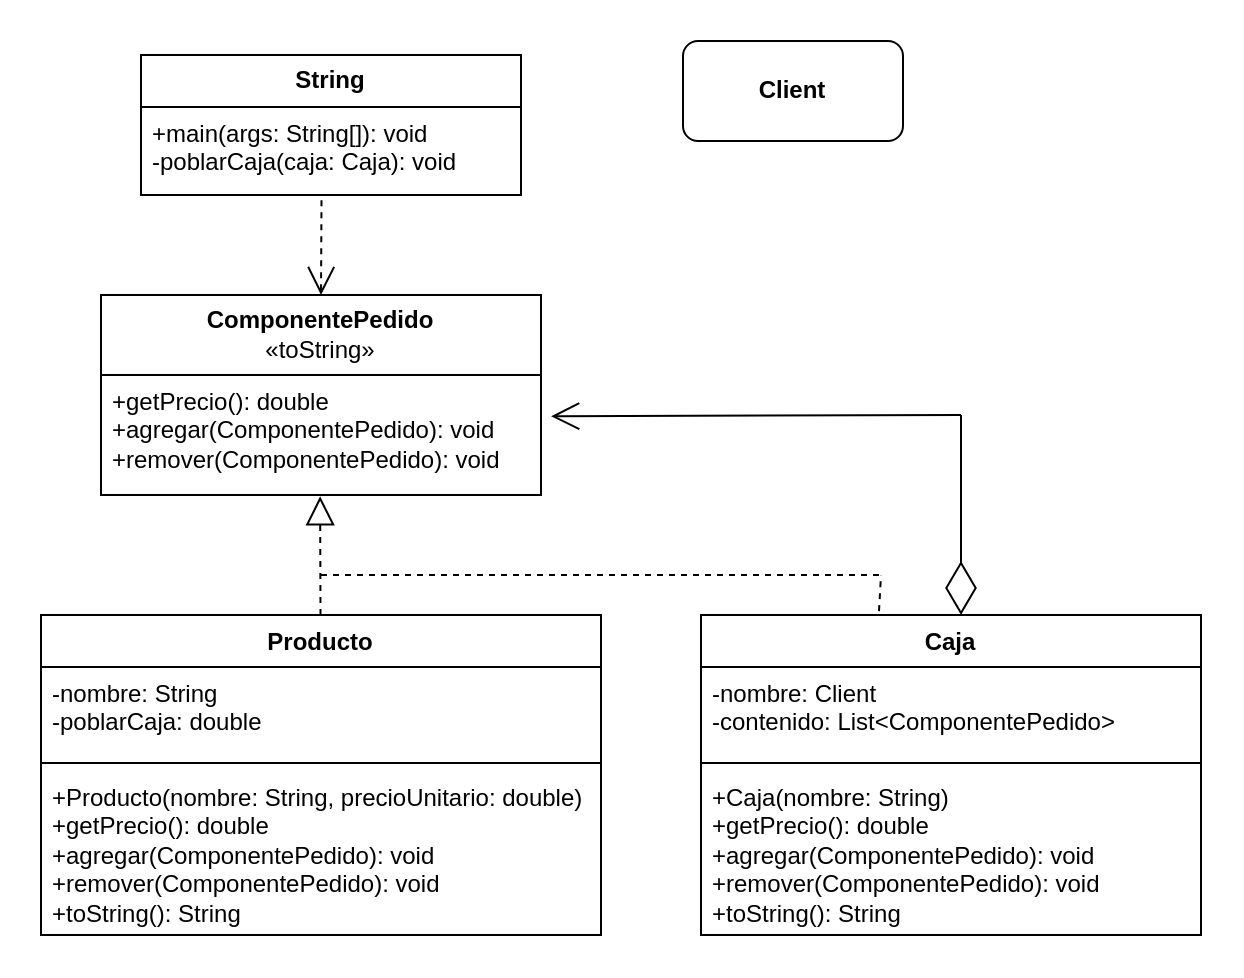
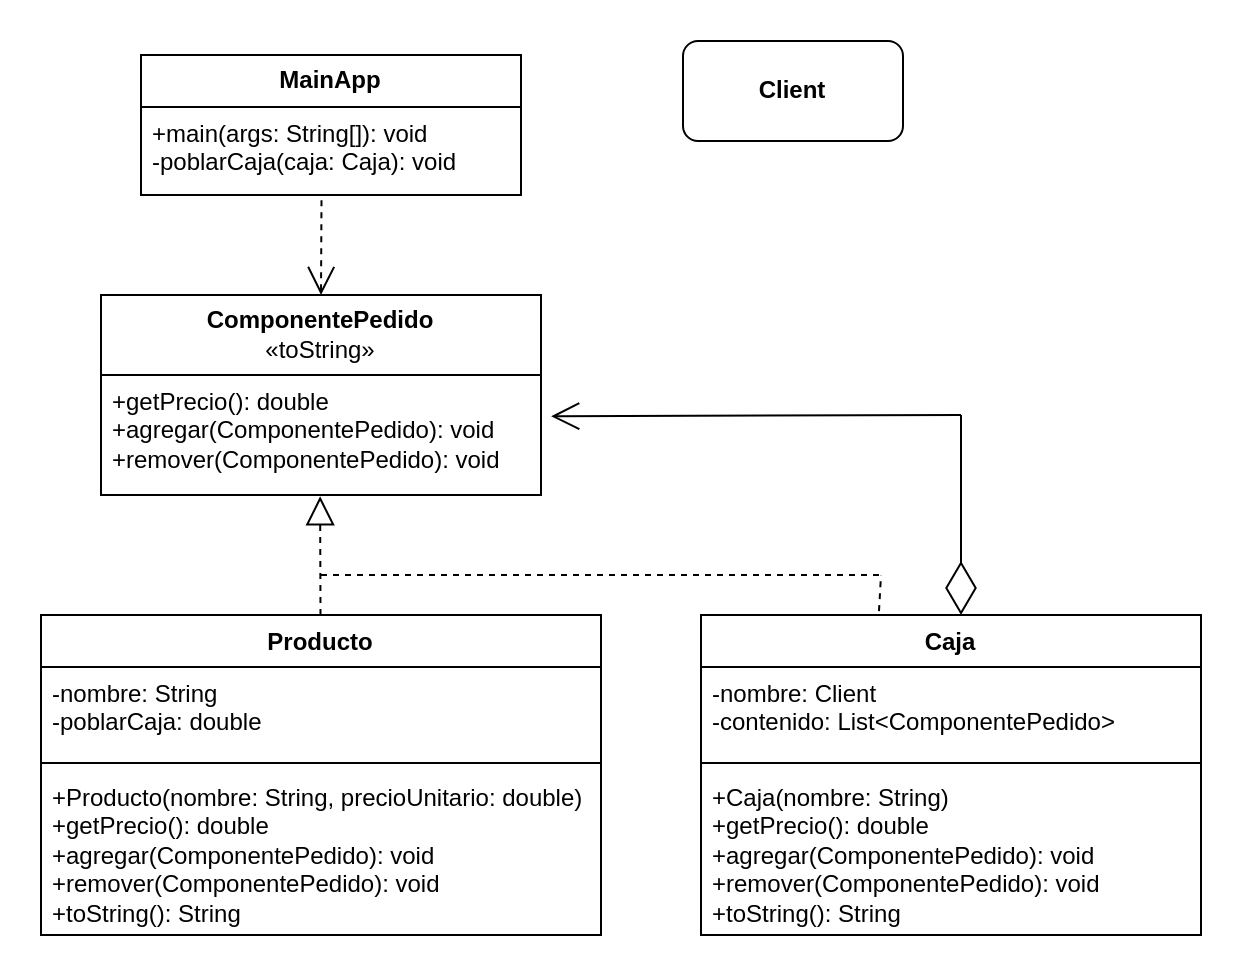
(331, 81) -> (331, 81)
